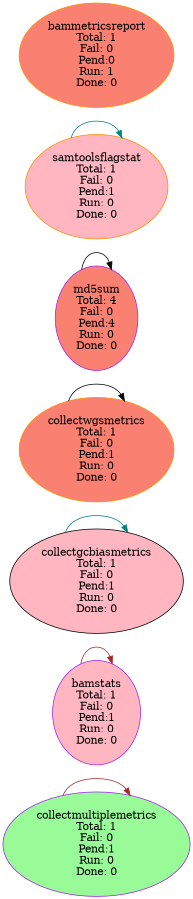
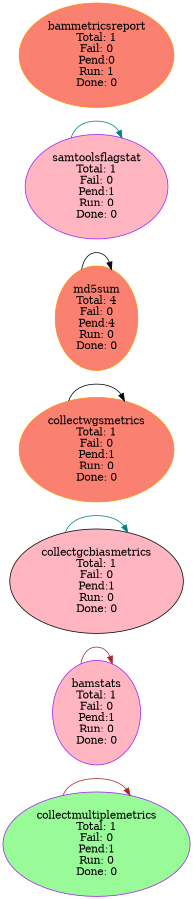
(97, 187) -> (97, 187)
(97, 318) -> (97, 318)
